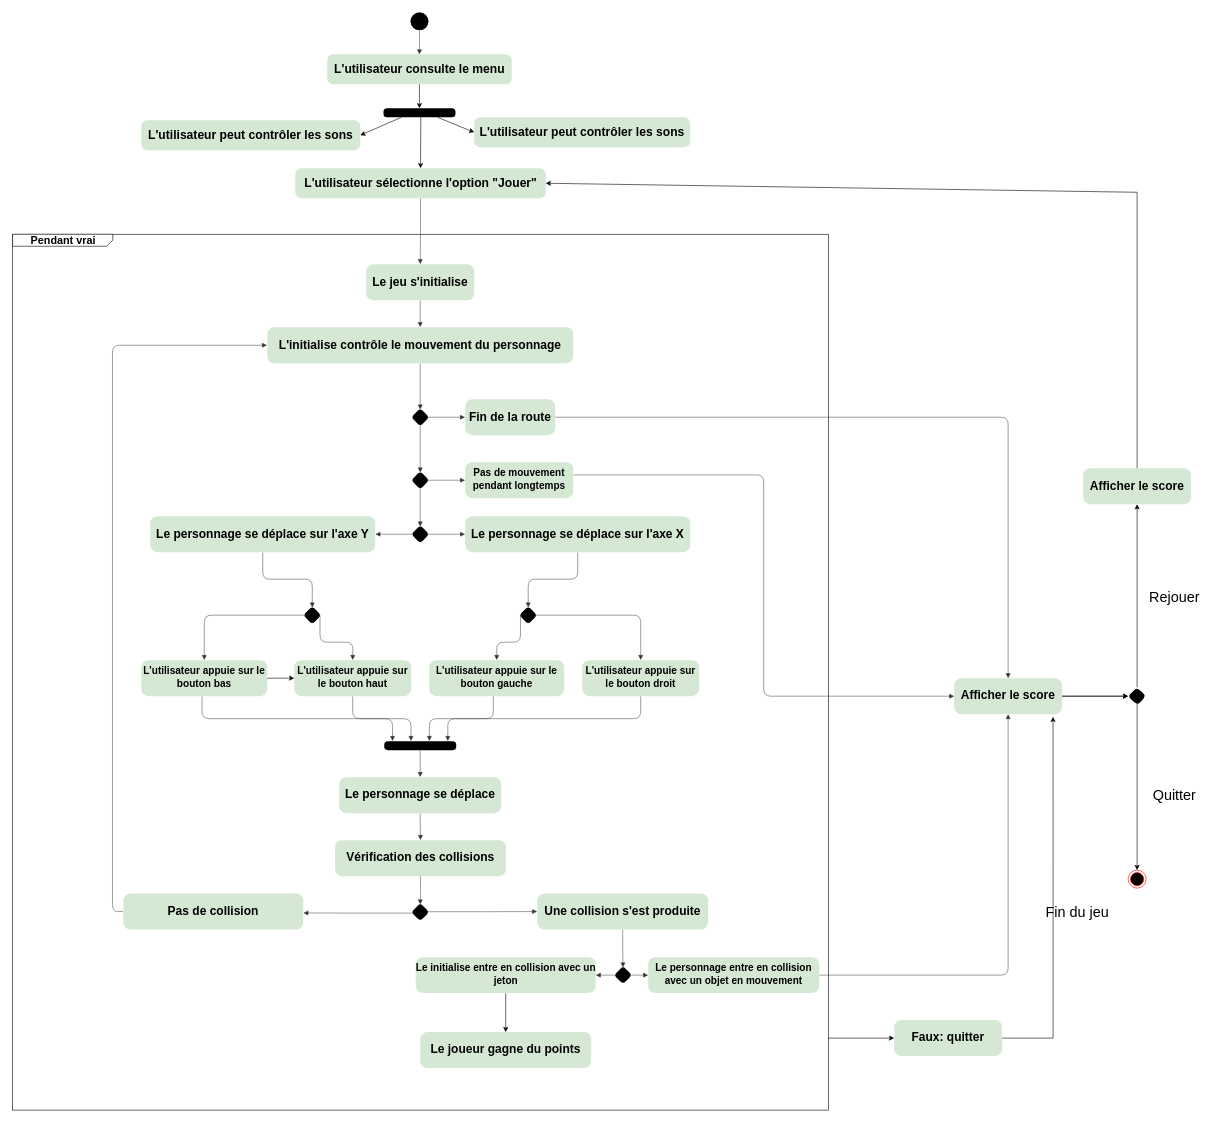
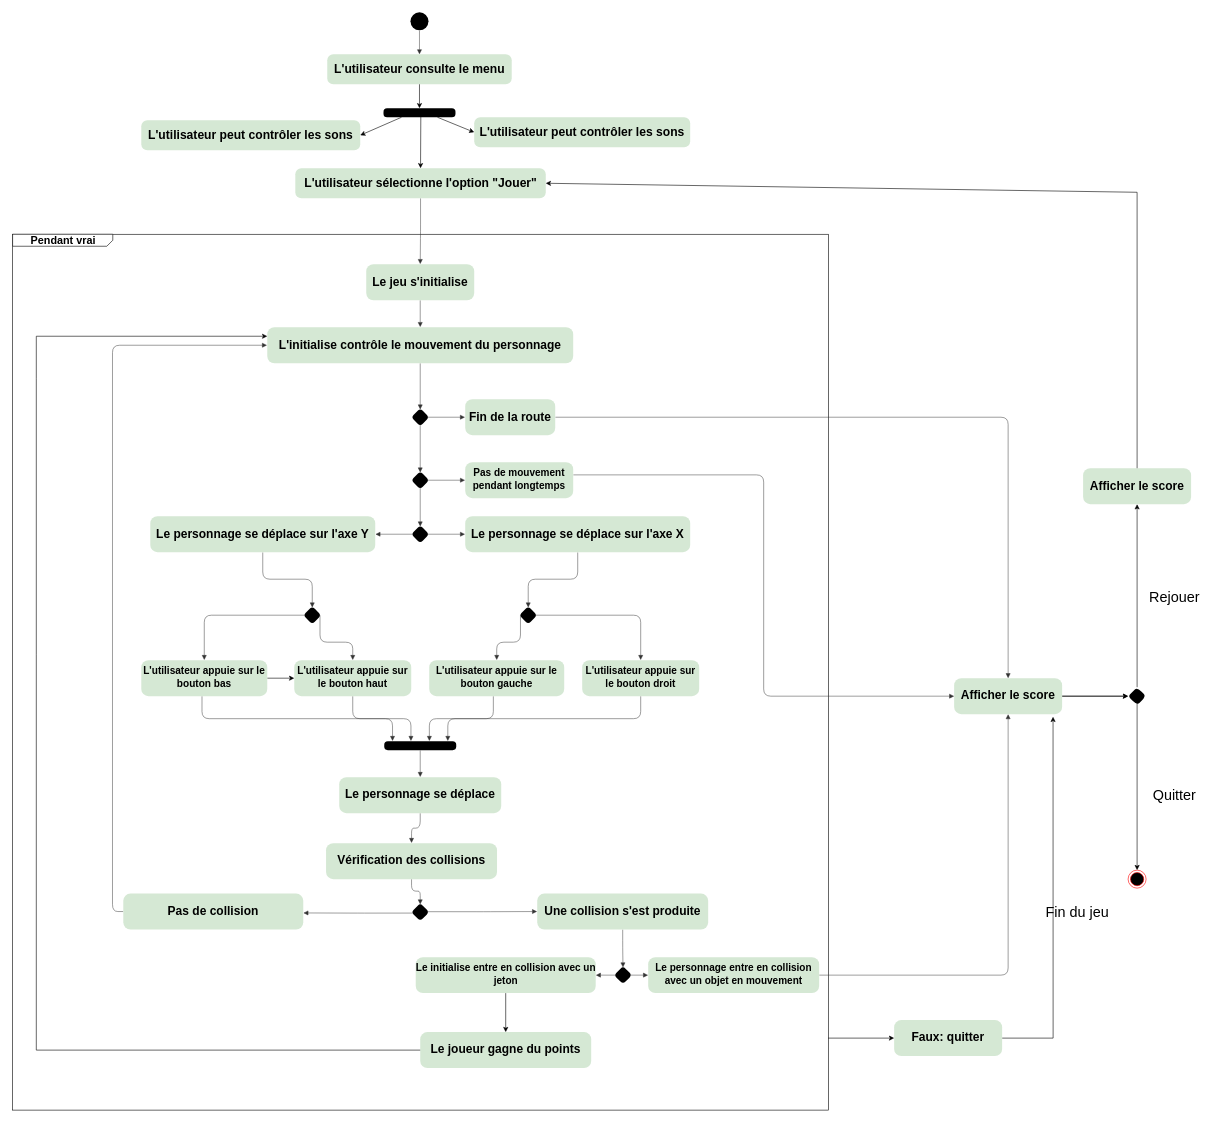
(421, 858) -> (412, 861)
none -> (36, 1050)
